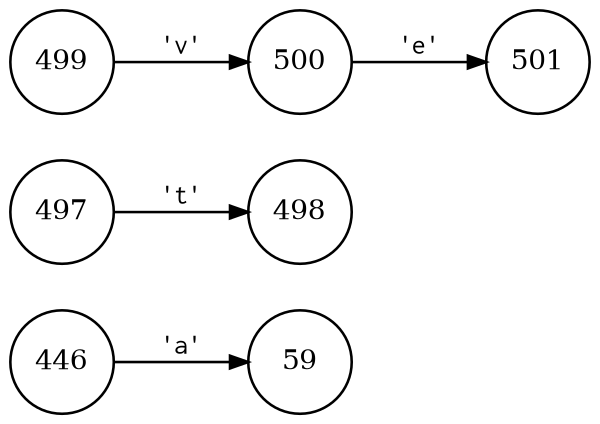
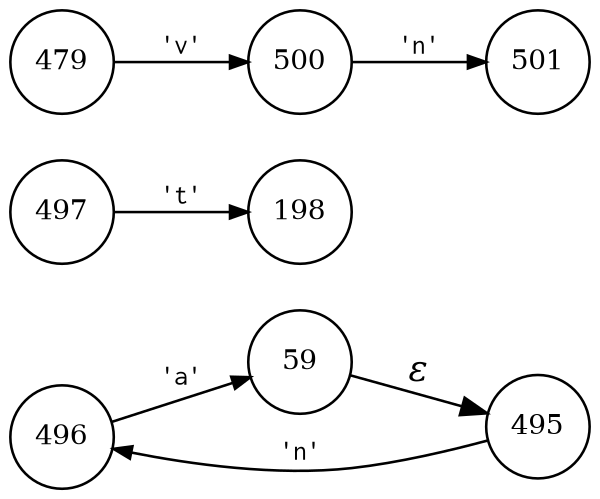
(419, 47) -> (419, 47)
(62, 62) -> (62, 62)
(300, 212) -> (300, 212)
(62, 362) -> (62, 437)
none -> (538, 427)
